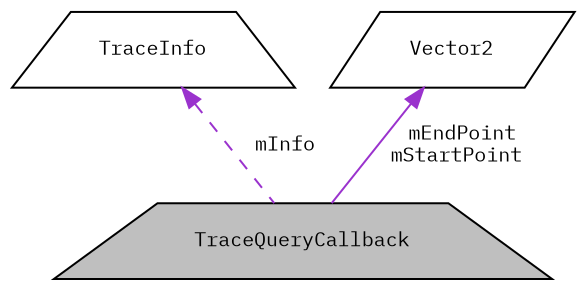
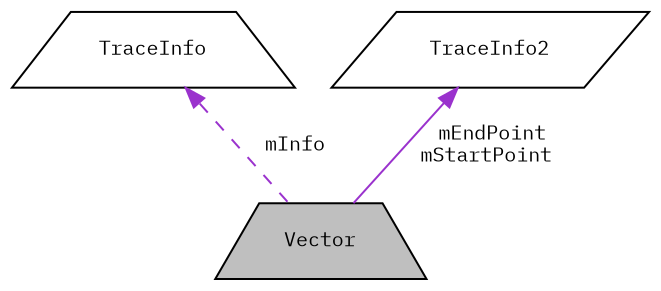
(452, 50) -> (490, 50)
(303, 241) -> (321, 241)
